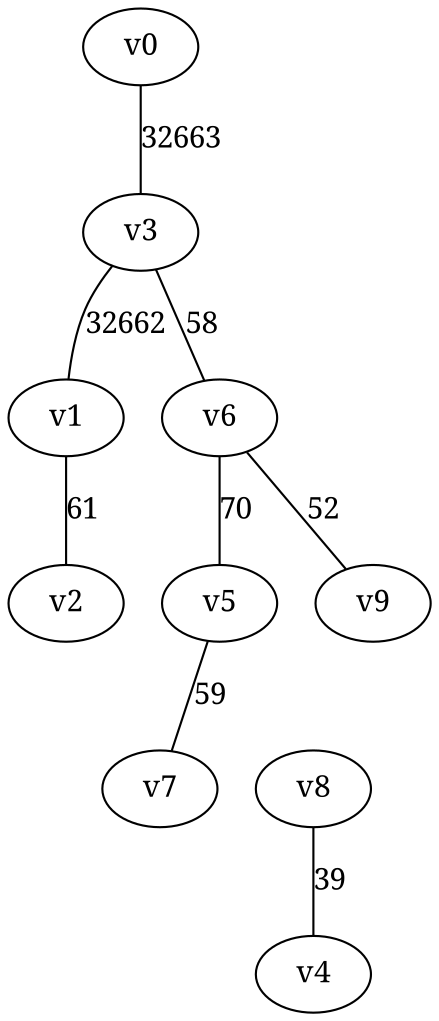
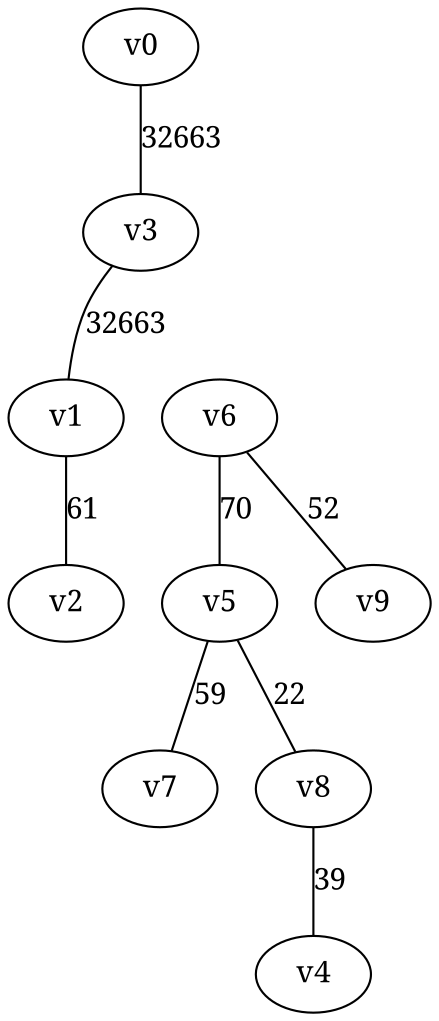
(126, 325) -> (126, 325)
(180, 325) -> none
none -> (267, 696)
